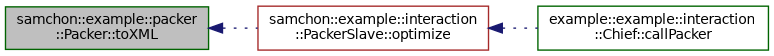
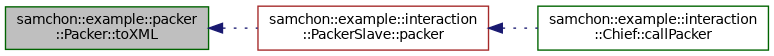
(373, 28) -> (373, 28)
(653, 28) -> (653, 28)
